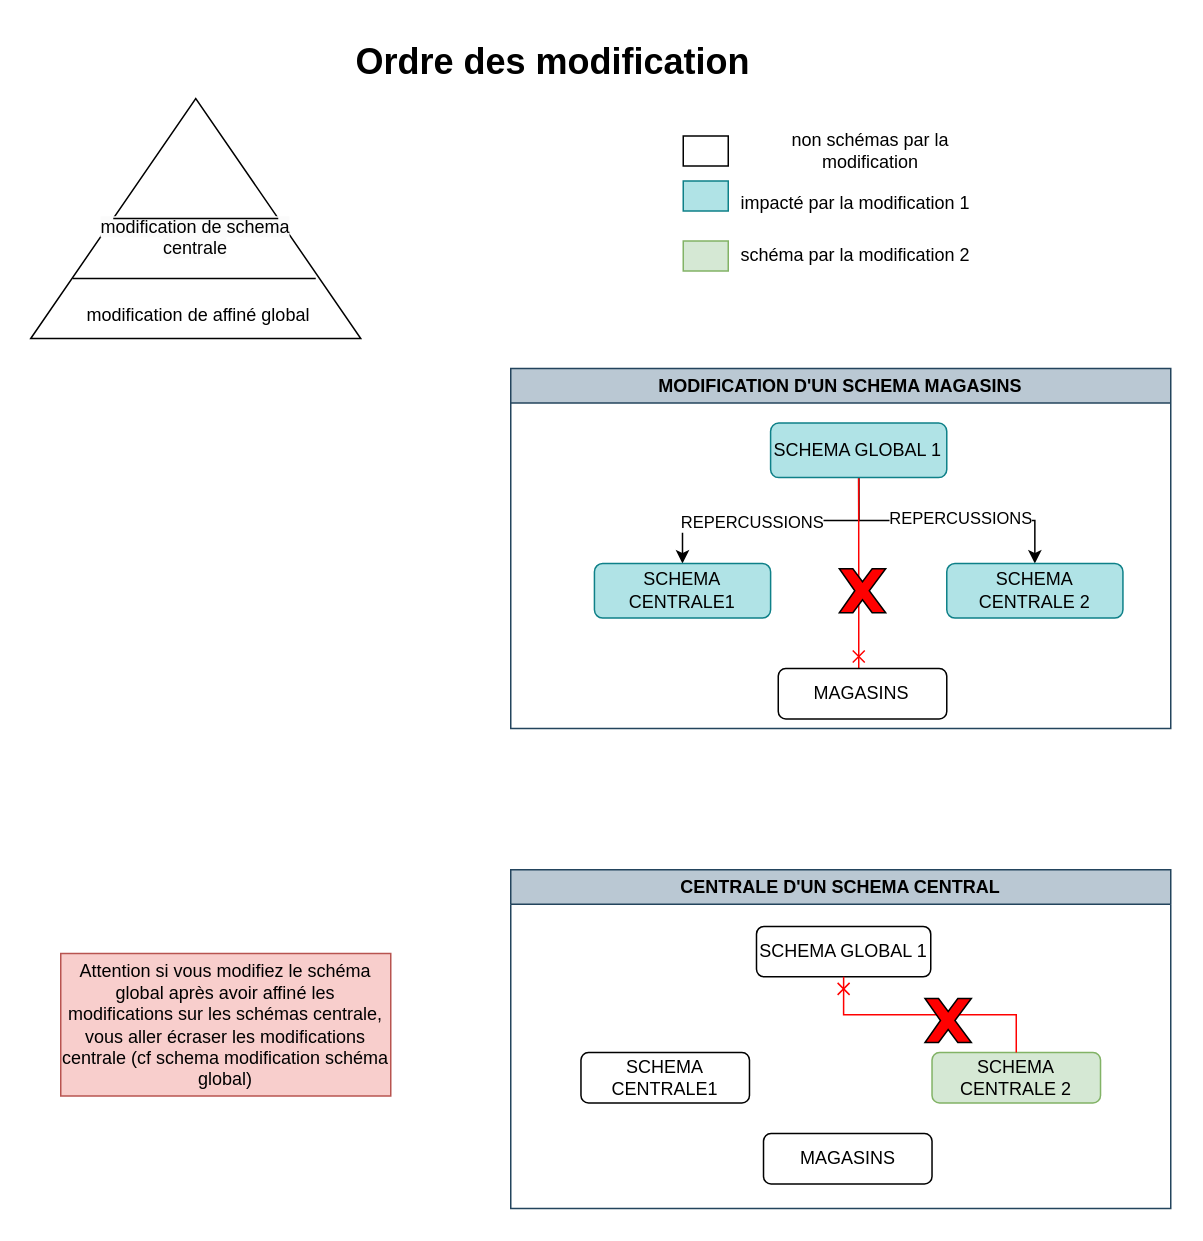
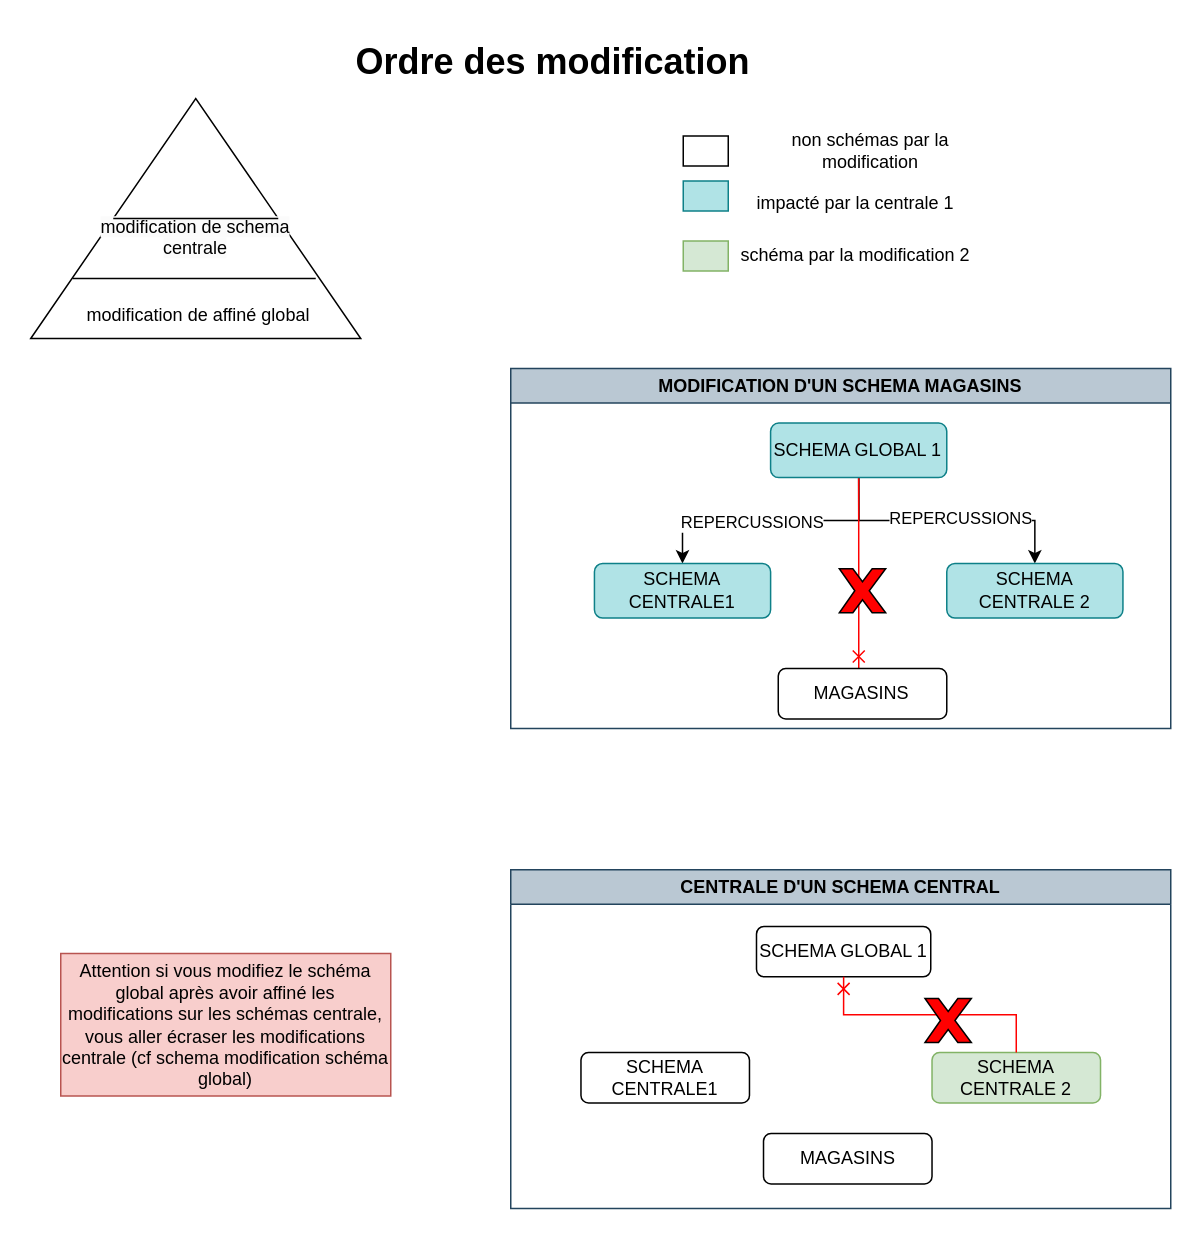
(856, 203) -> (856, 203)
